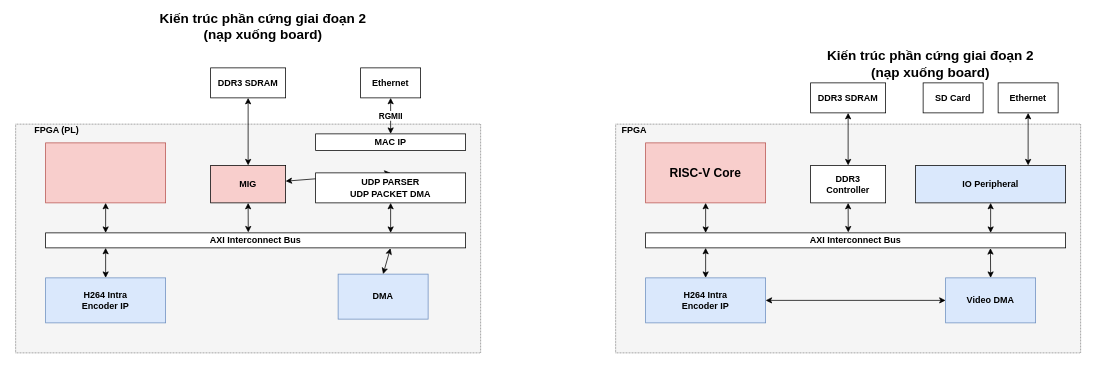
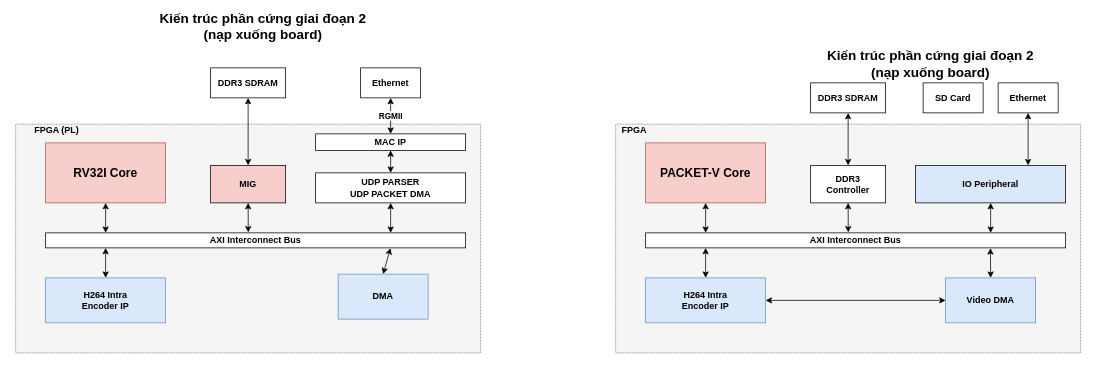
none -> (105, 173)
(705, 173) -> (705, 173)
(301, 180) -> (390, 162)
